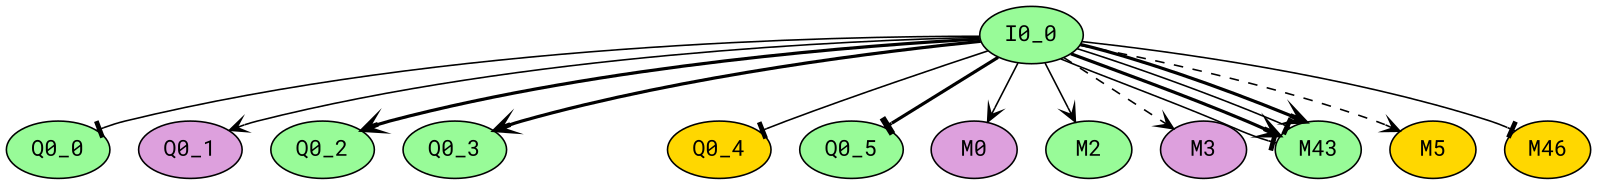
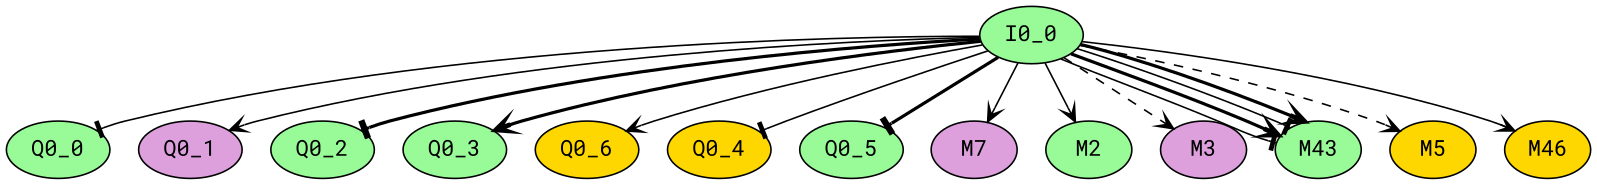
(672, 68) -> (672, 68)
(1297, 74) -> (1297, 74)
none -> (587, 150)
(974, 150) -> (974, 150)
